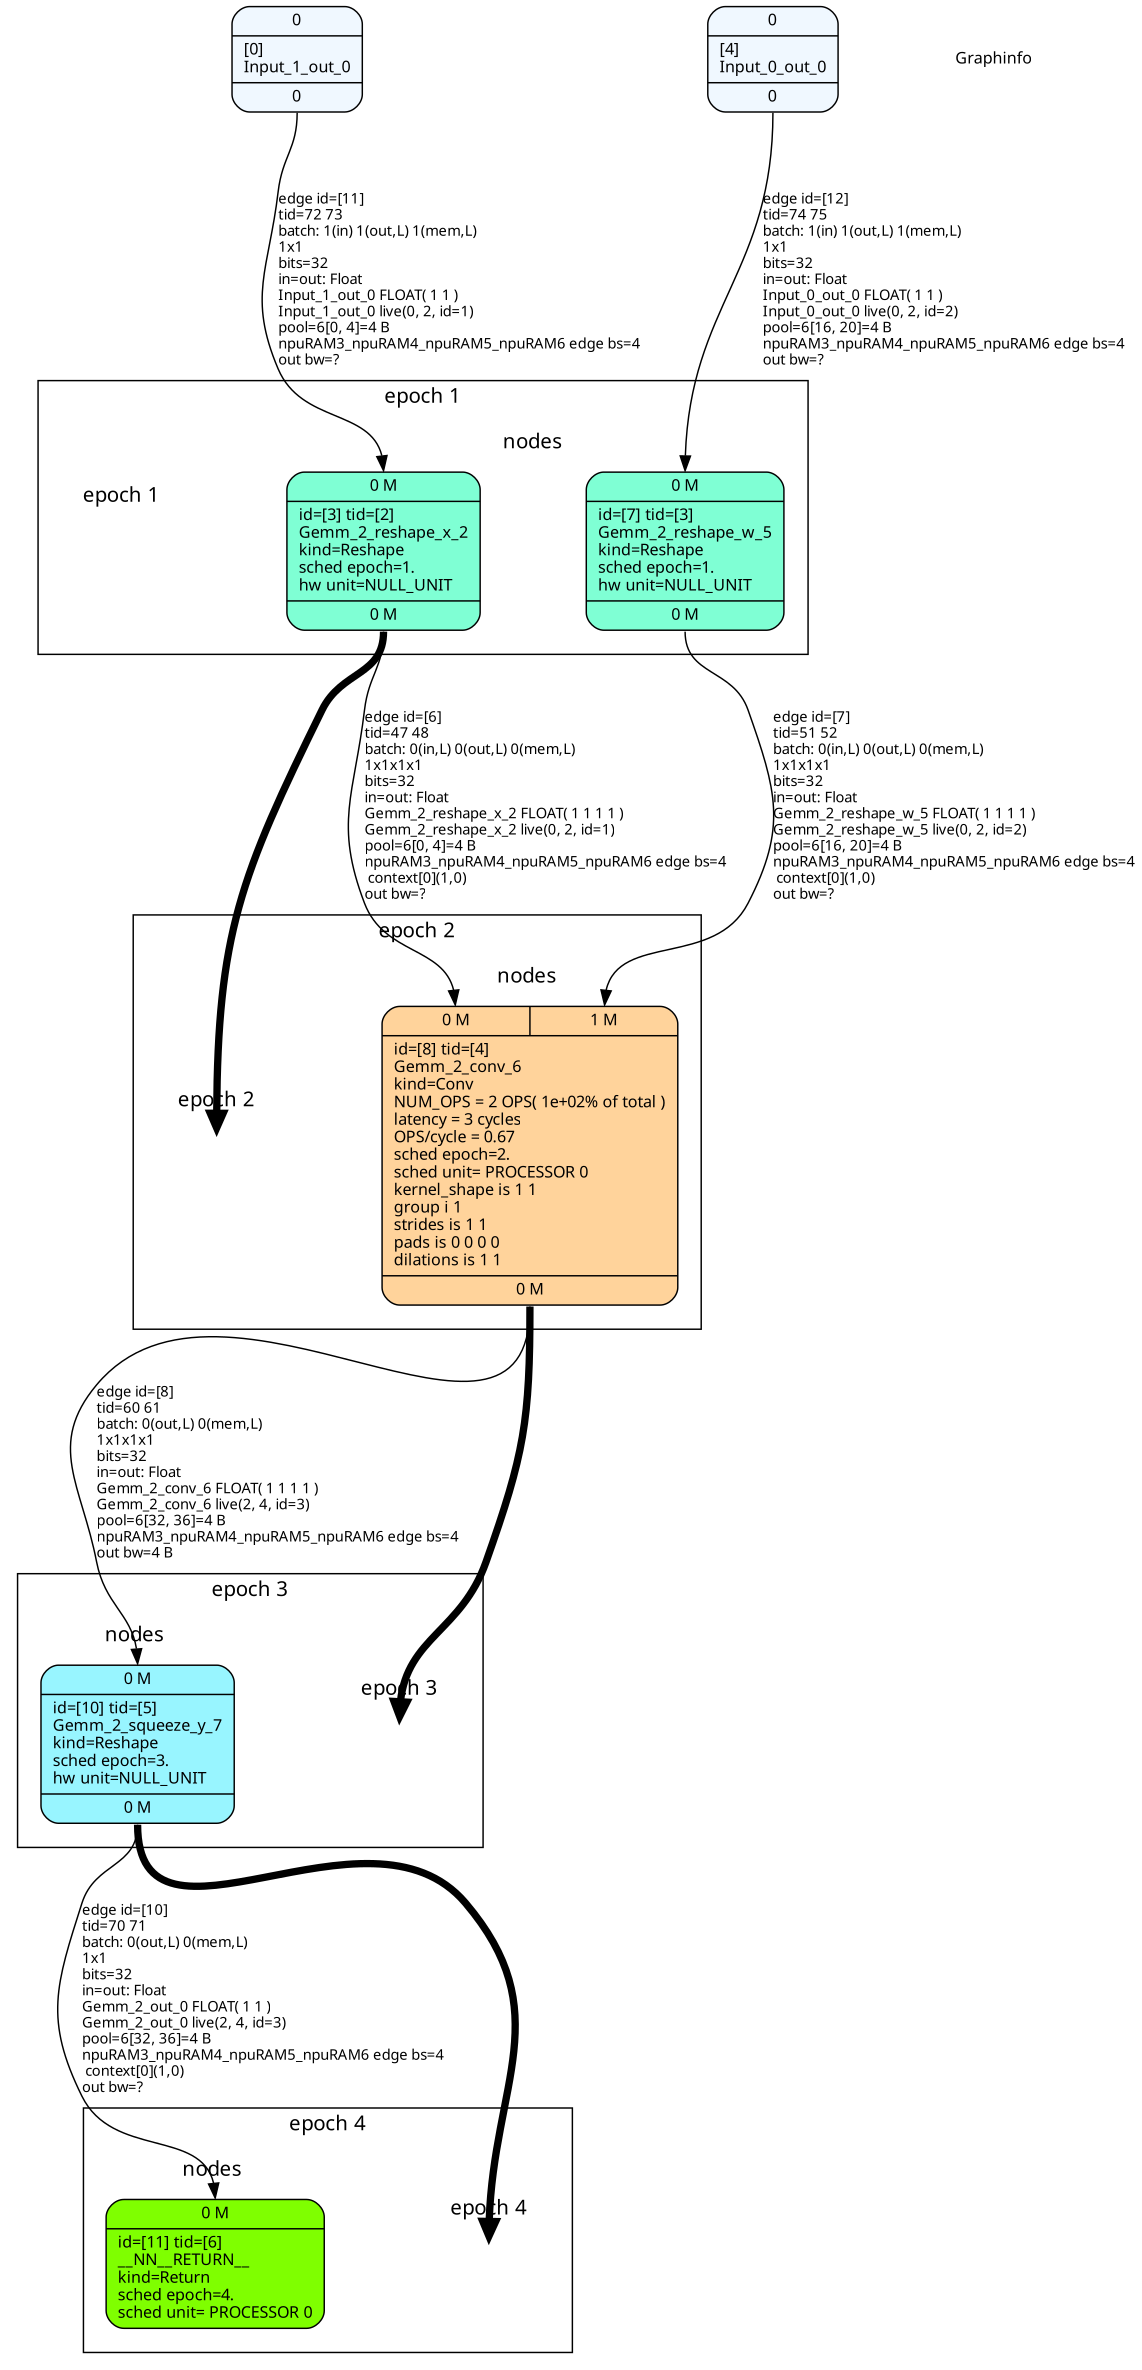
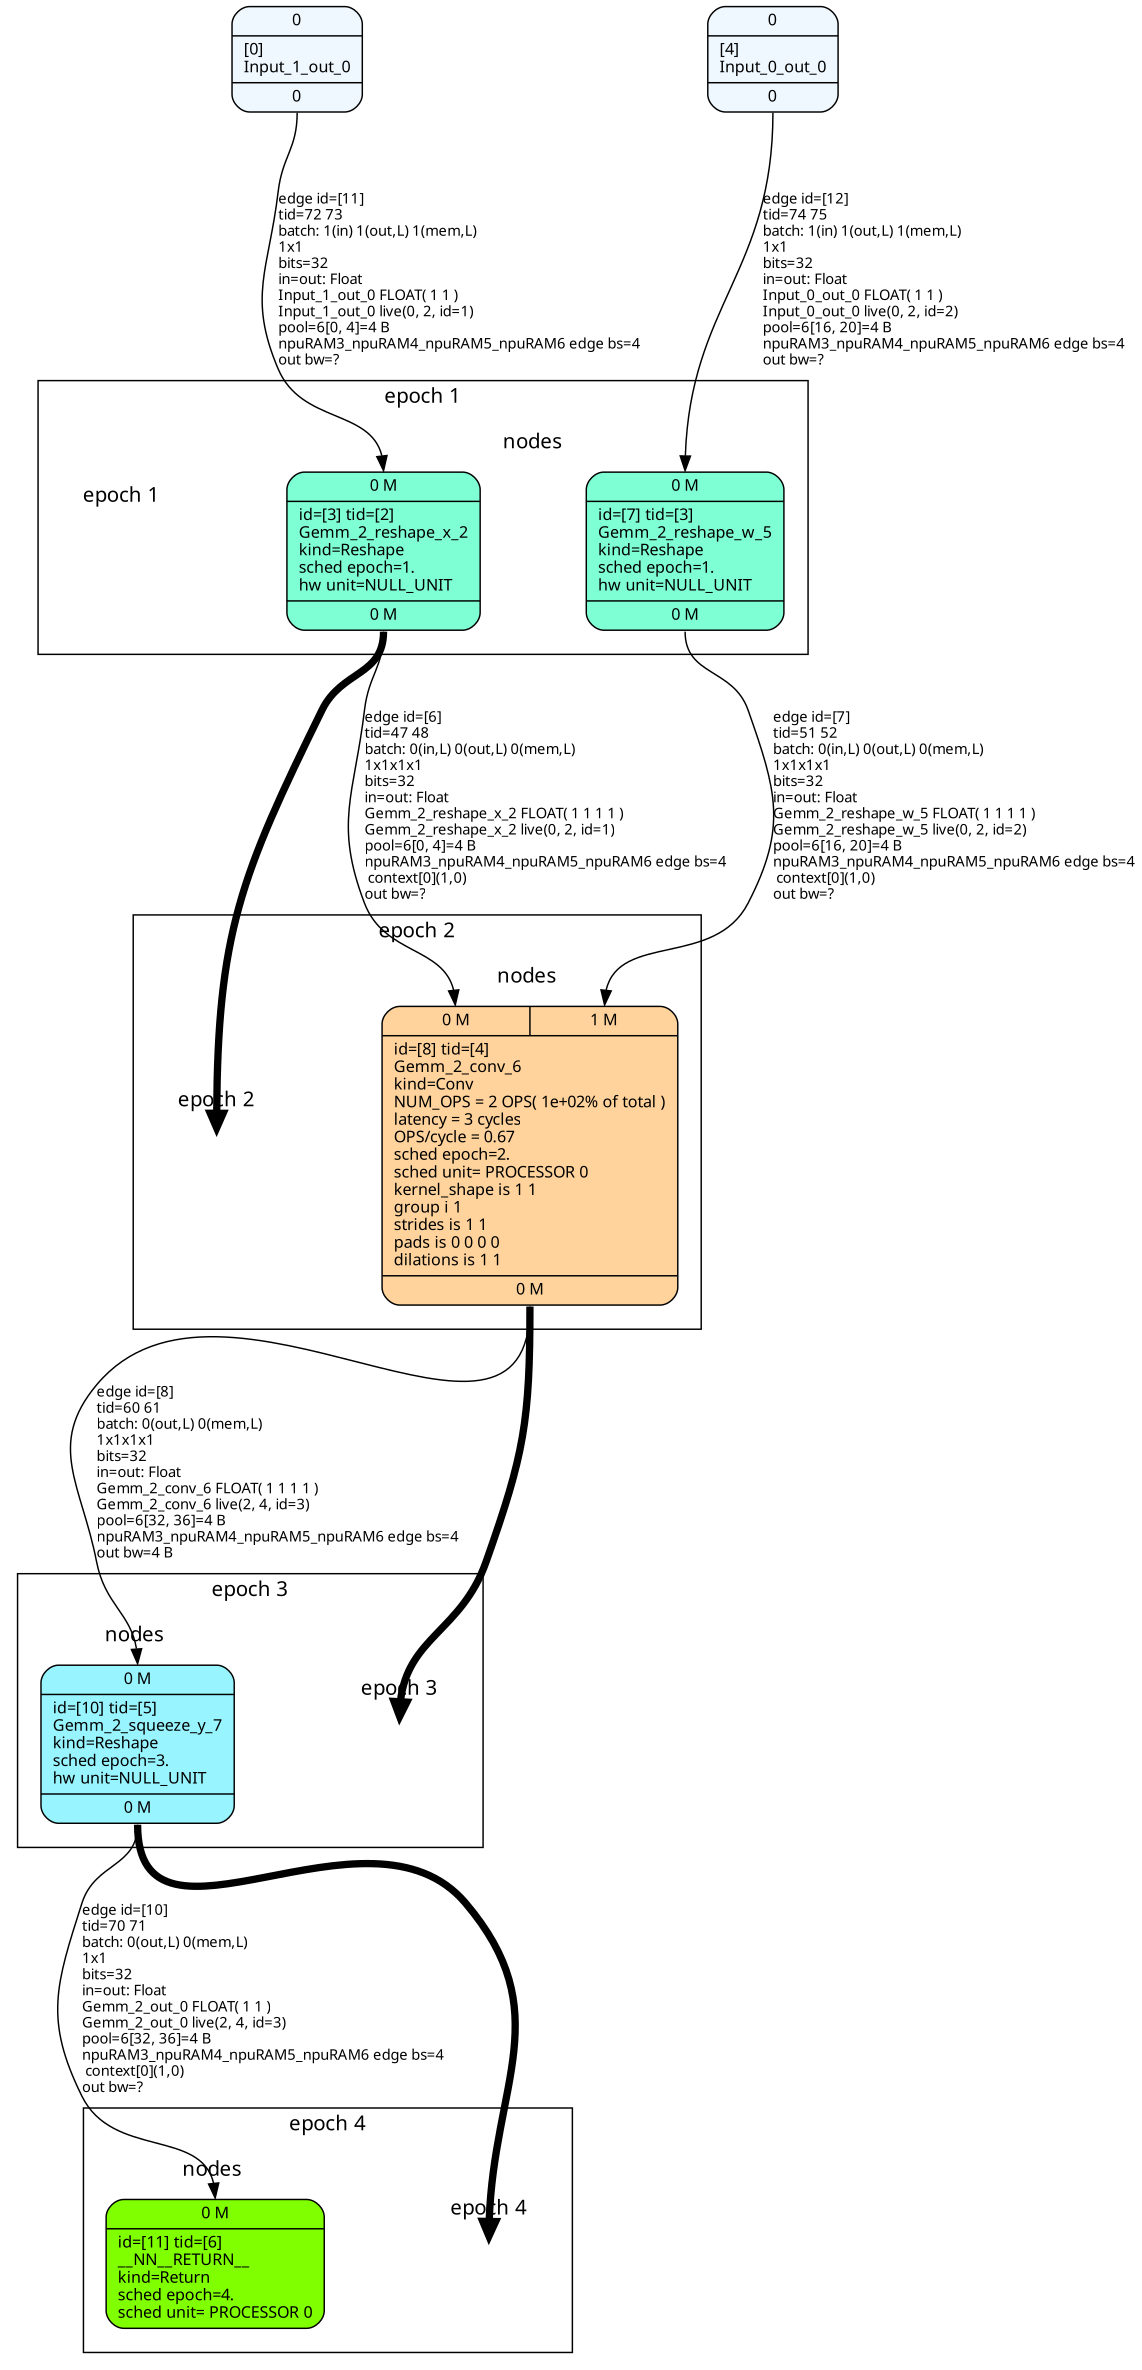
(994, 59) -> none
